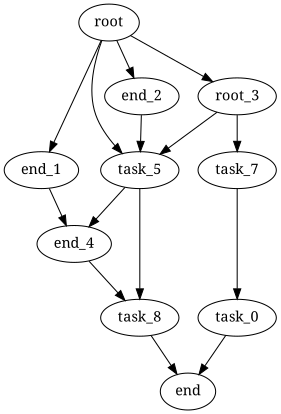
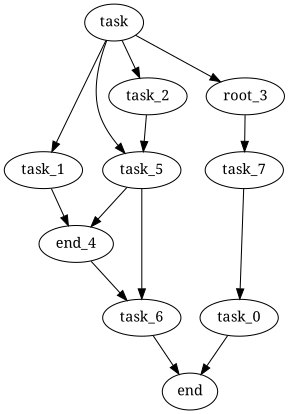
(109, 23) -> (114, 23)
(142, 96) -> (148, 96)
(193, 130) -> none
(41, 170) -> (43, 170)
(140, 318) -> (142, 318)
